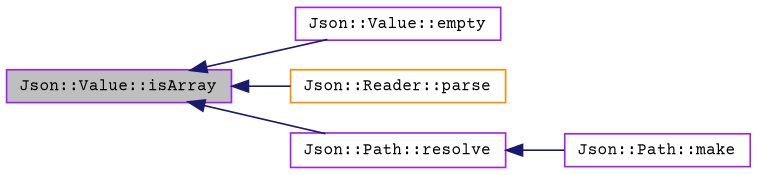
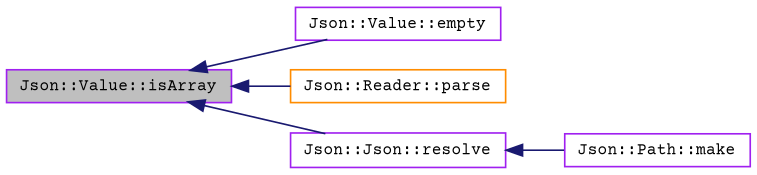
(398, 150) -> (398, 150)
